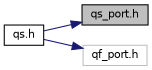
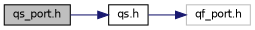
(58, 28) -> (84, 15)
